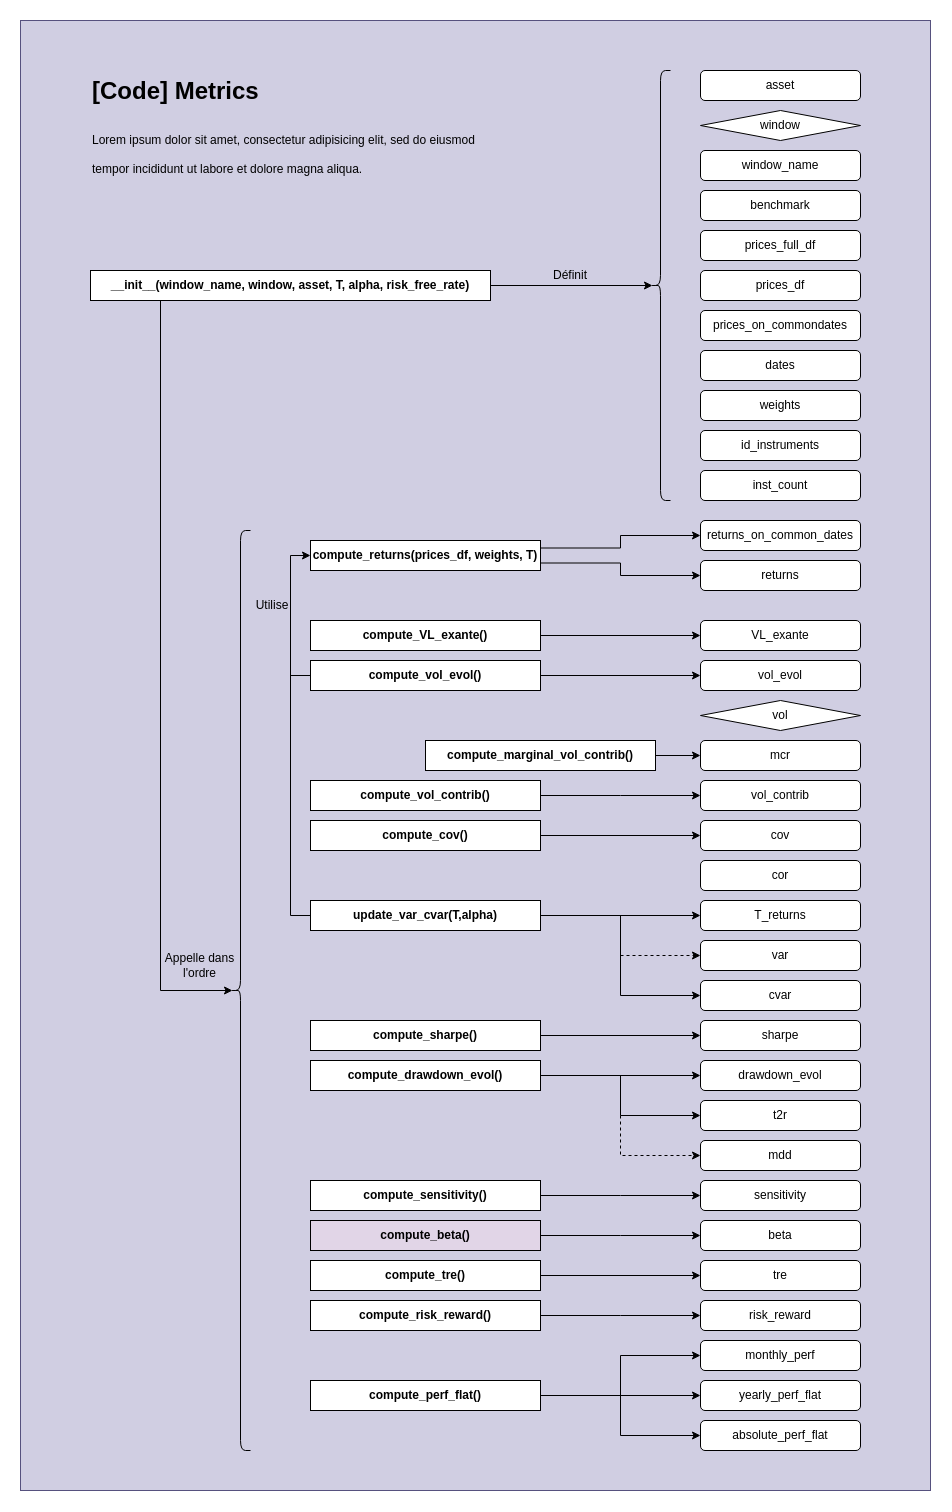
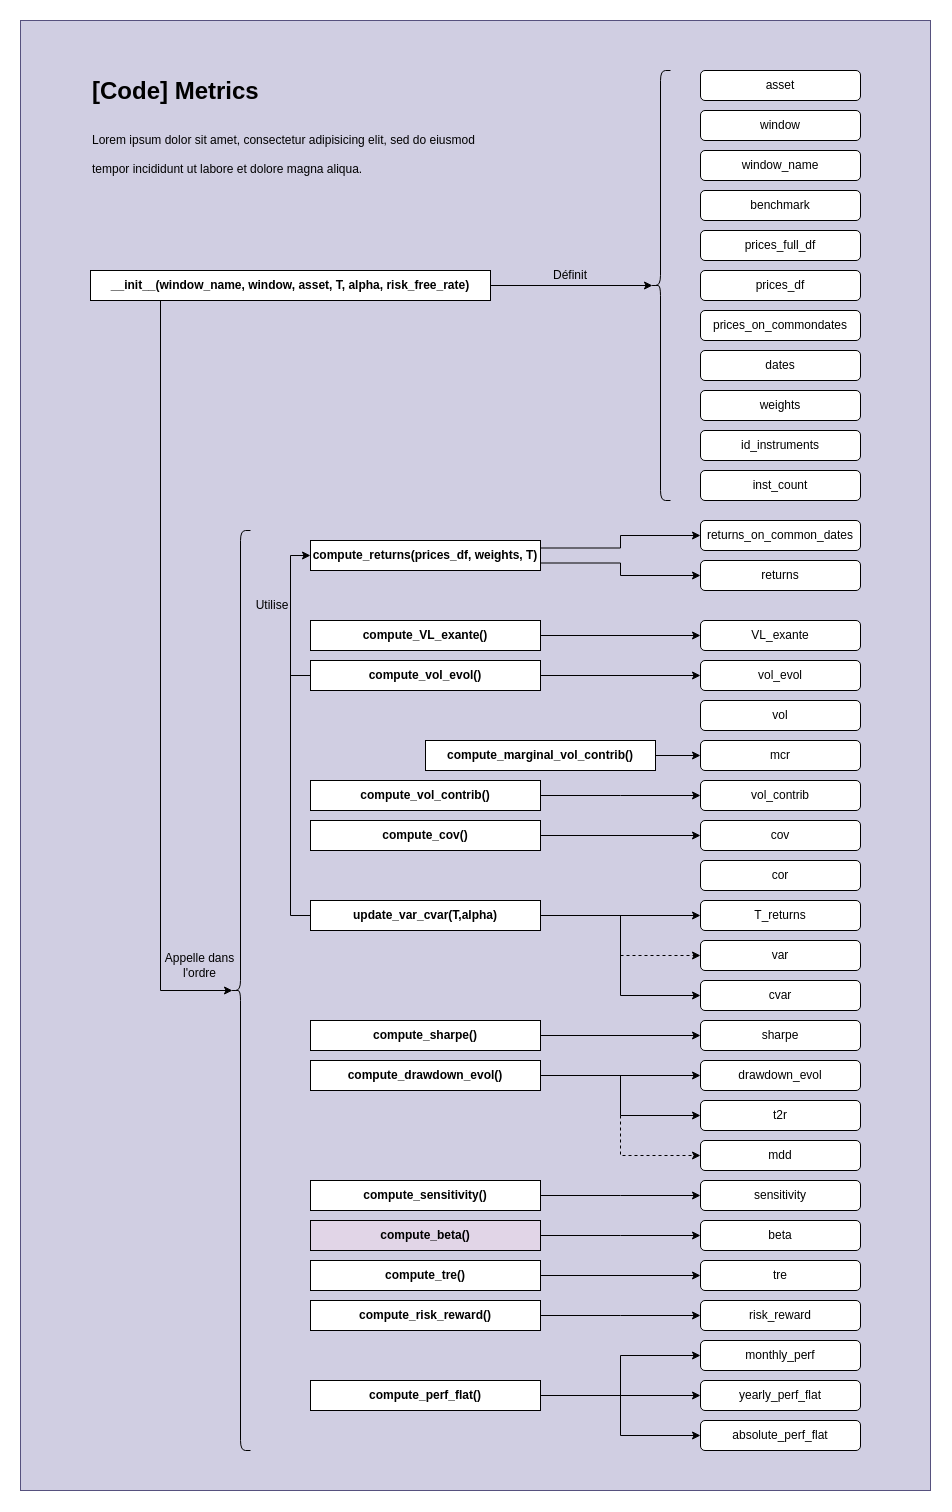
(781, 126) -> (781, 126)
(781, 716) -> (781, 716)
